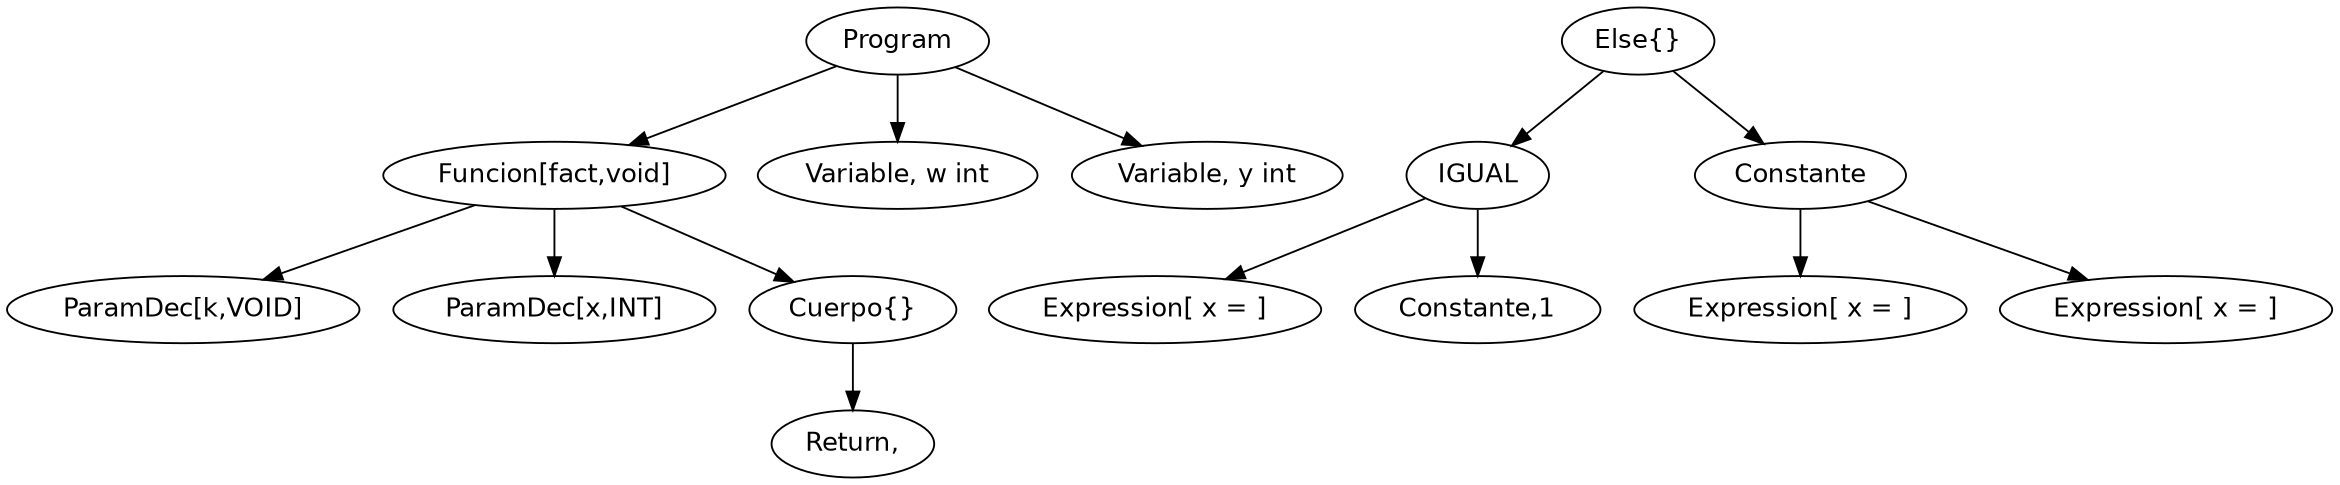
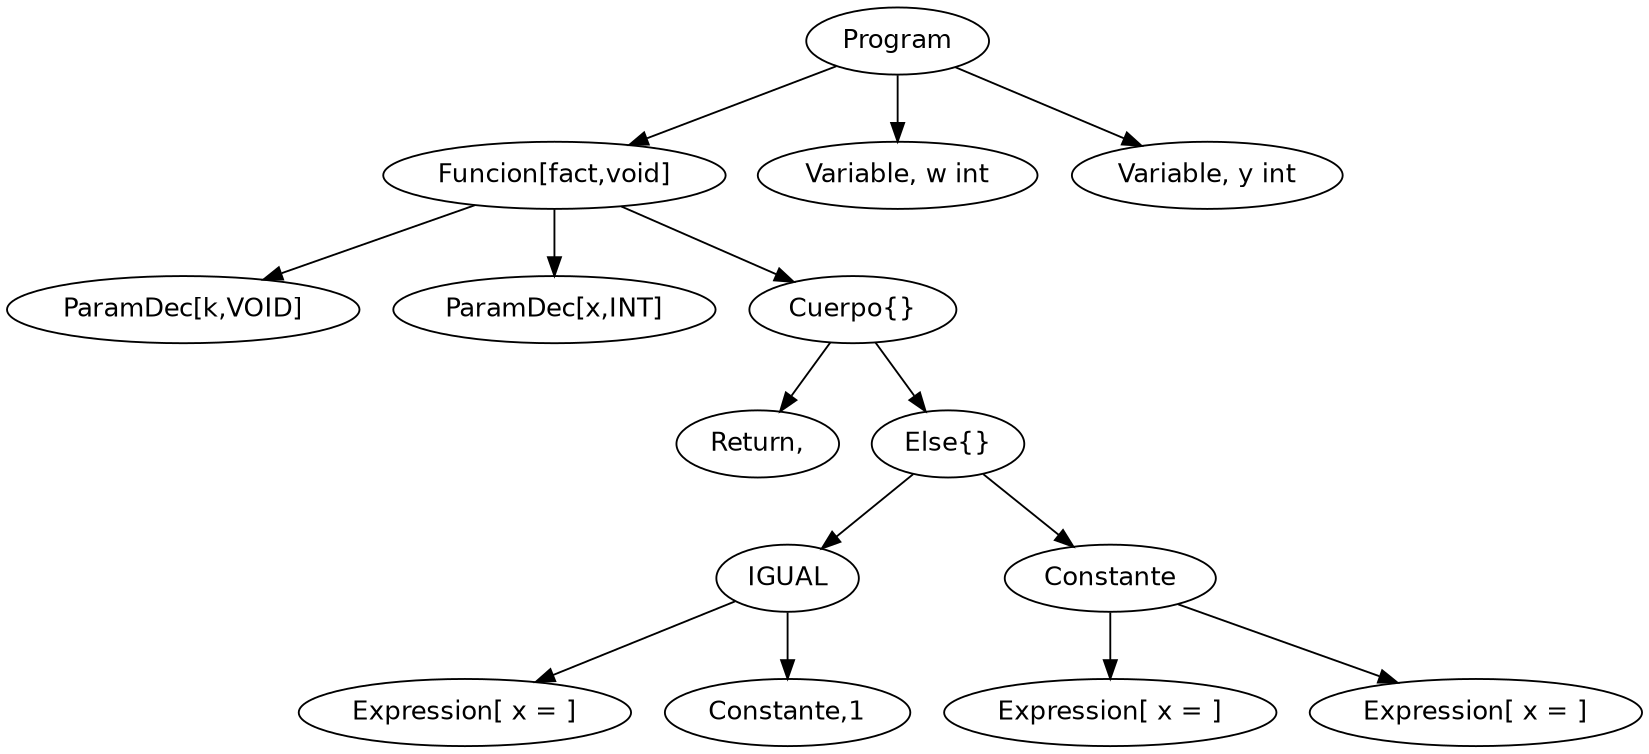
none -> (895, 369)
